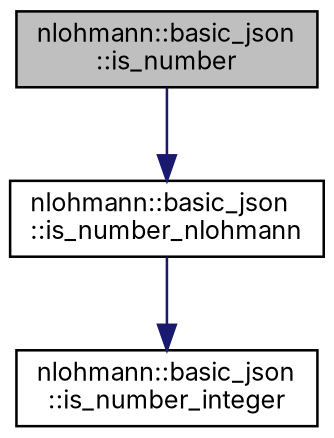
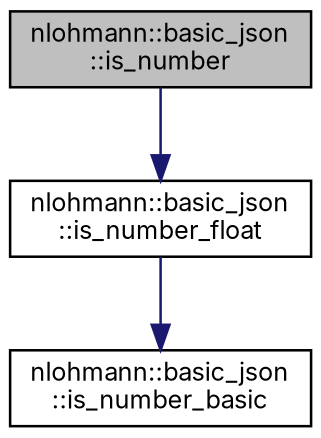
(167, 219) -> (161, 219)
(167, 388) -> (161, 388)
